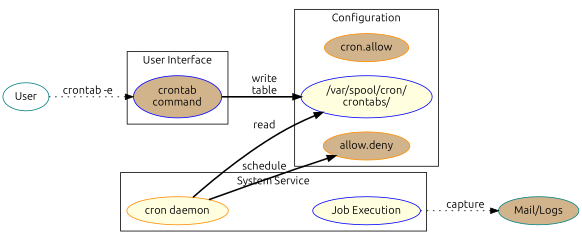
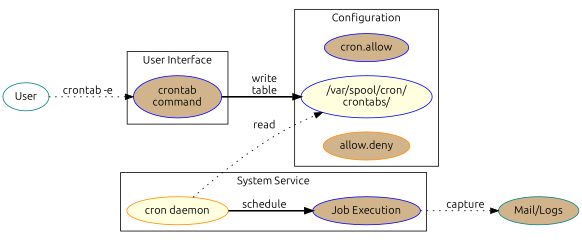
(367, 48) -> (367, 48)
(251, 152) -> (251, 152)
(268, 179) -> (267, 211)
(367, 211) -> (367, 211)
